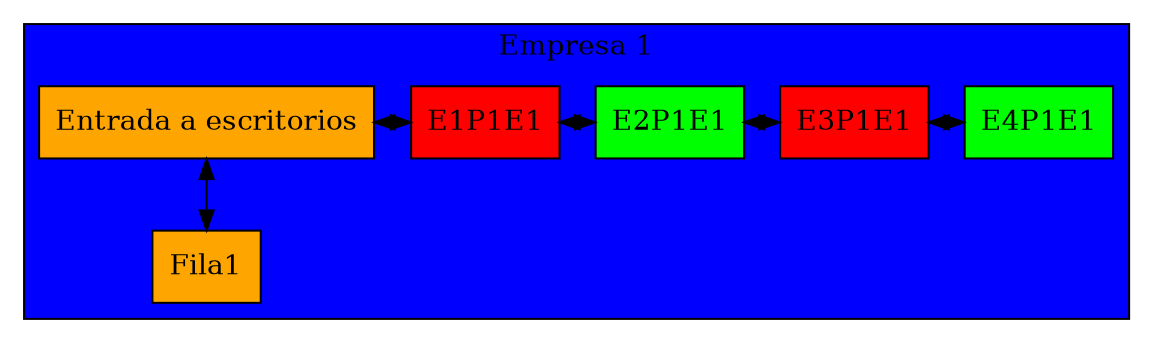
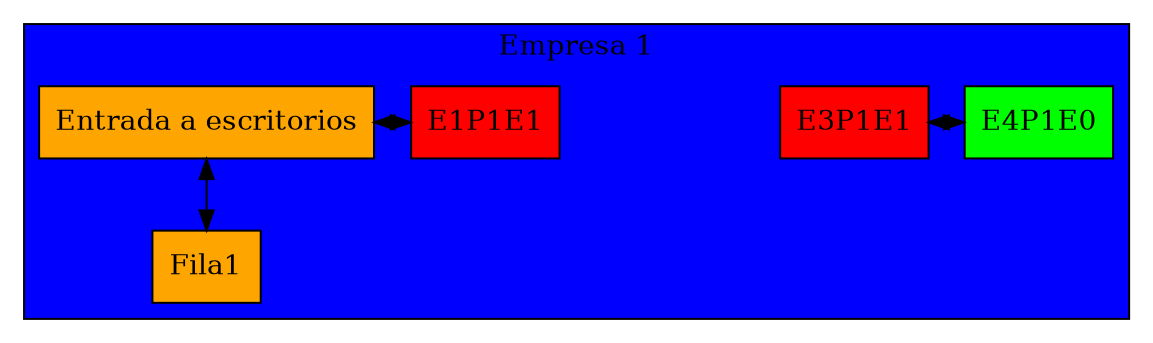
(670, 122) -> none
(1039, 122) -> (1039, 122)
